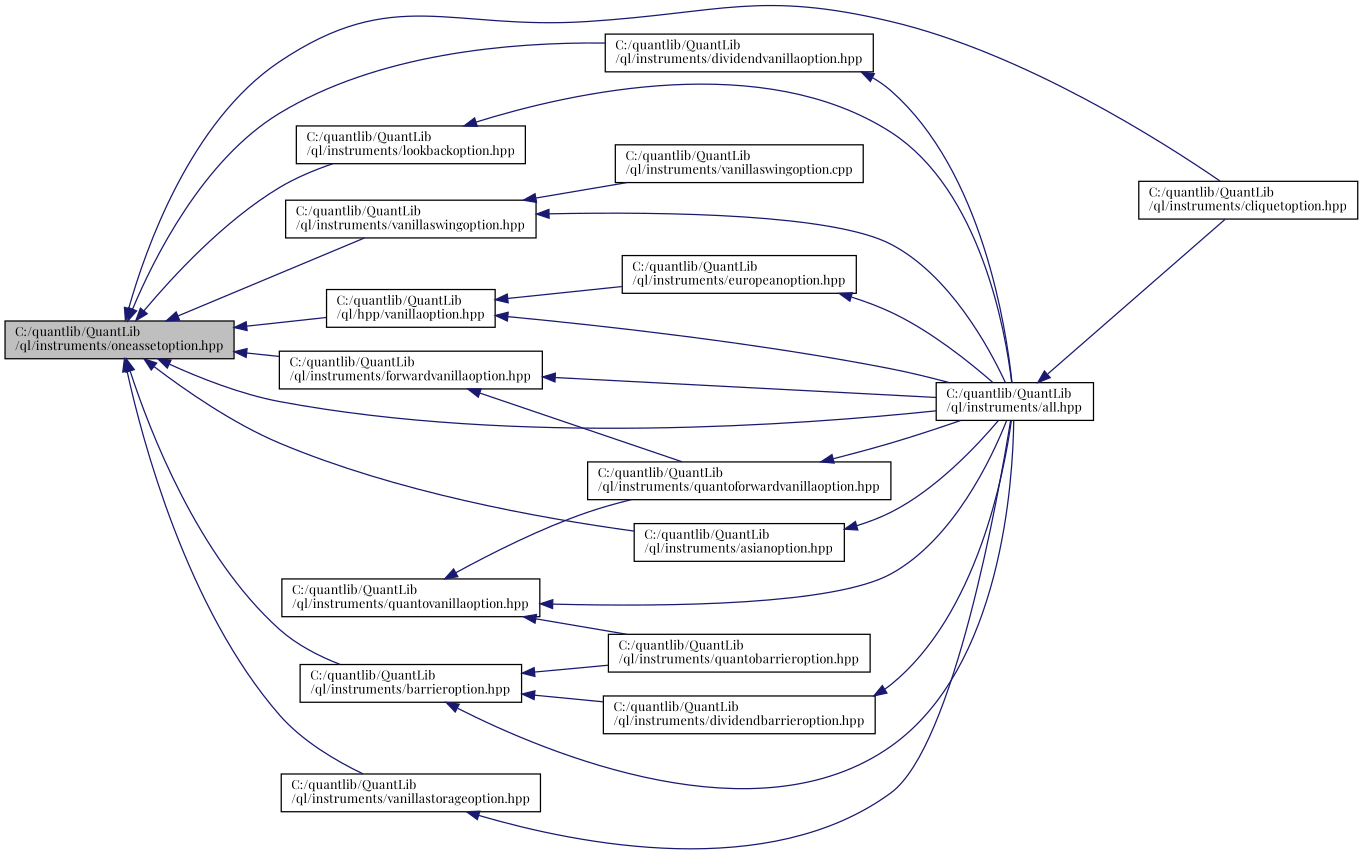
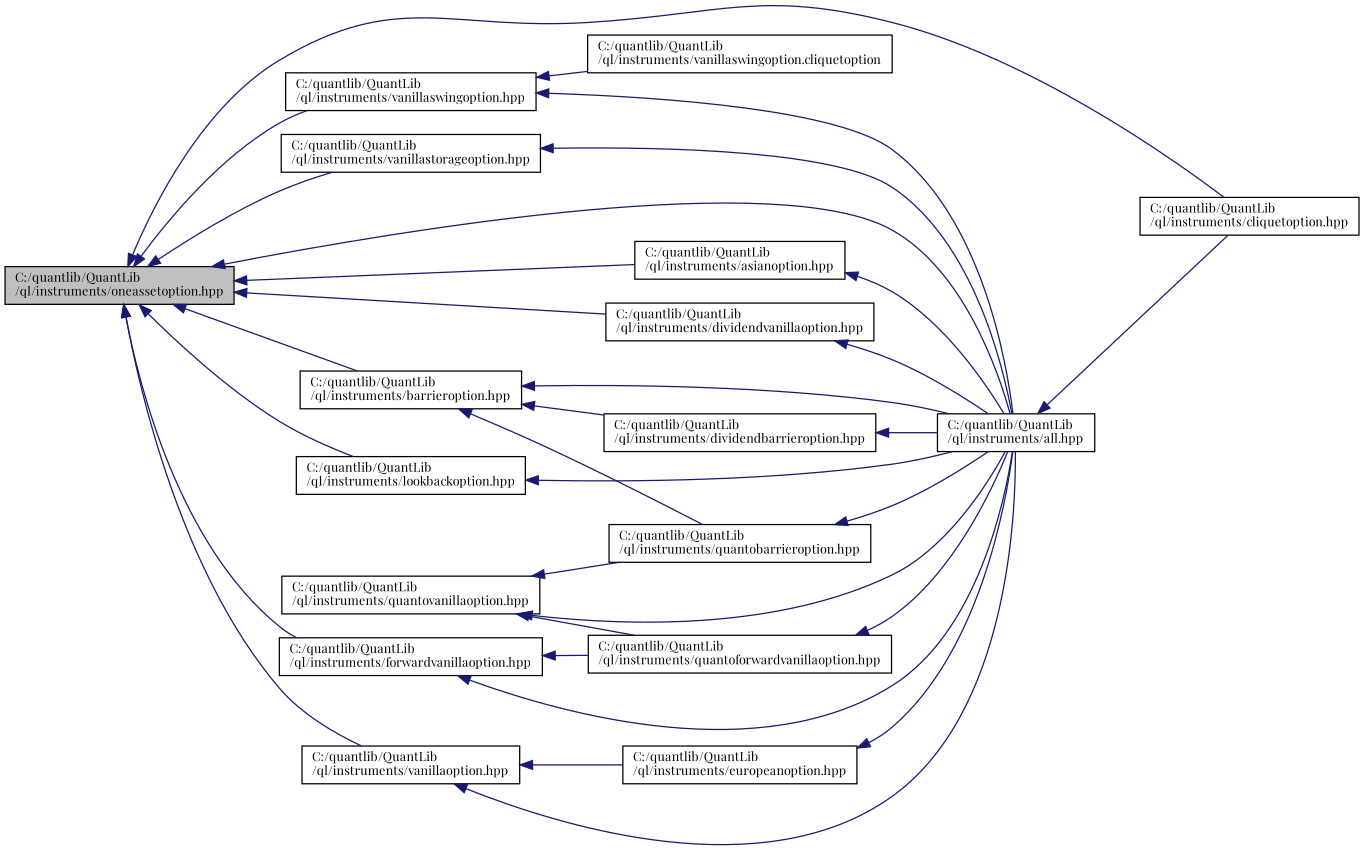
(739, 164) -> (740, 54)
(411, 308) -> (411, 765)
none -> (921, 492)
